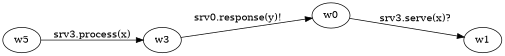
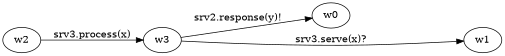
(238, 18) -> (238, 18)
(403, 27) -> (319, 45)
(22, 40) -> (22, 40)
